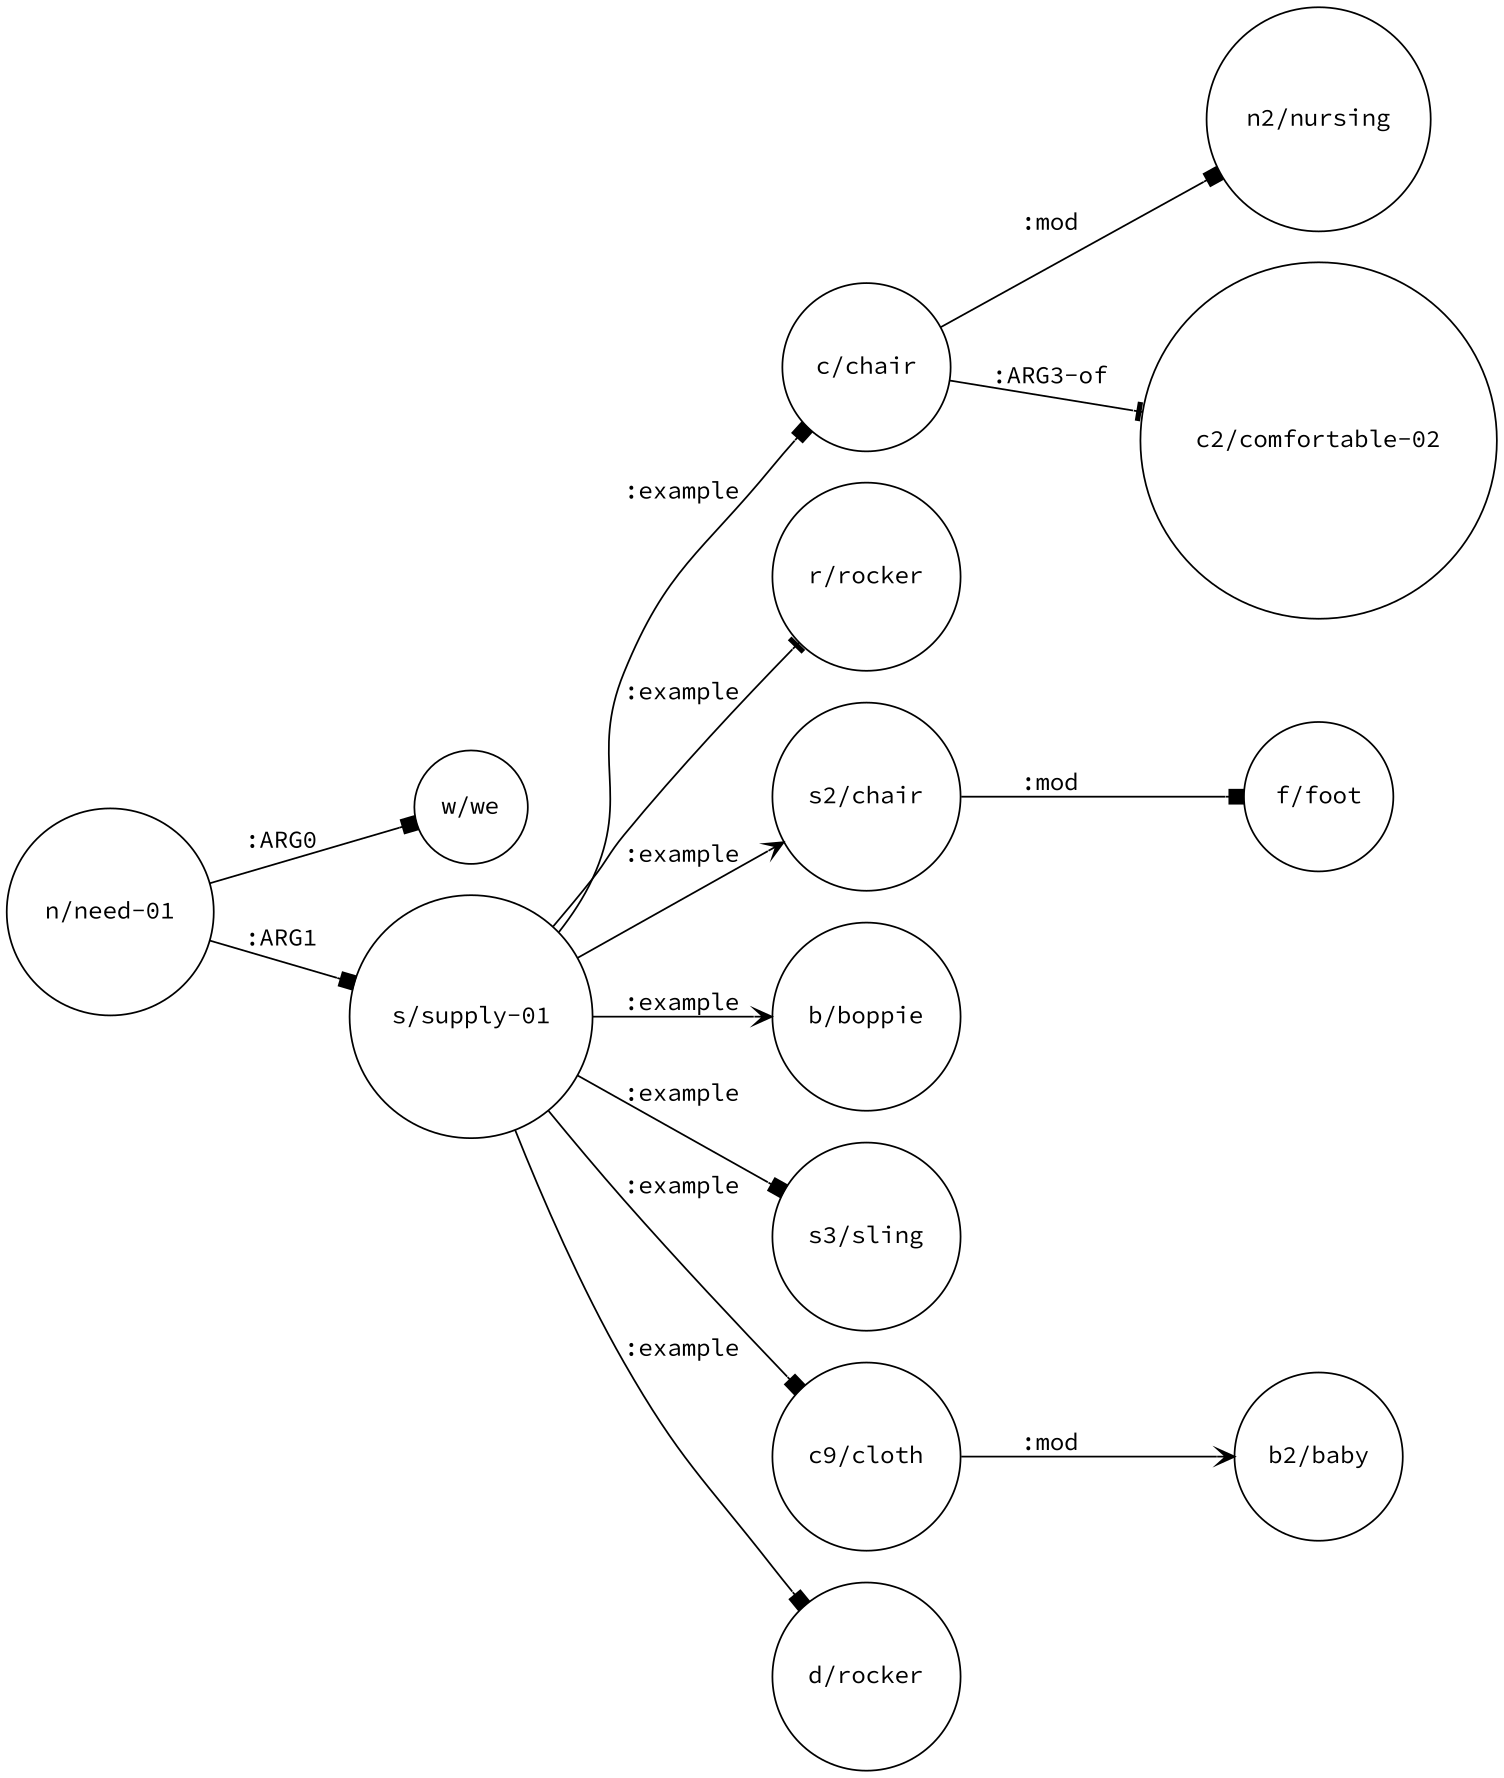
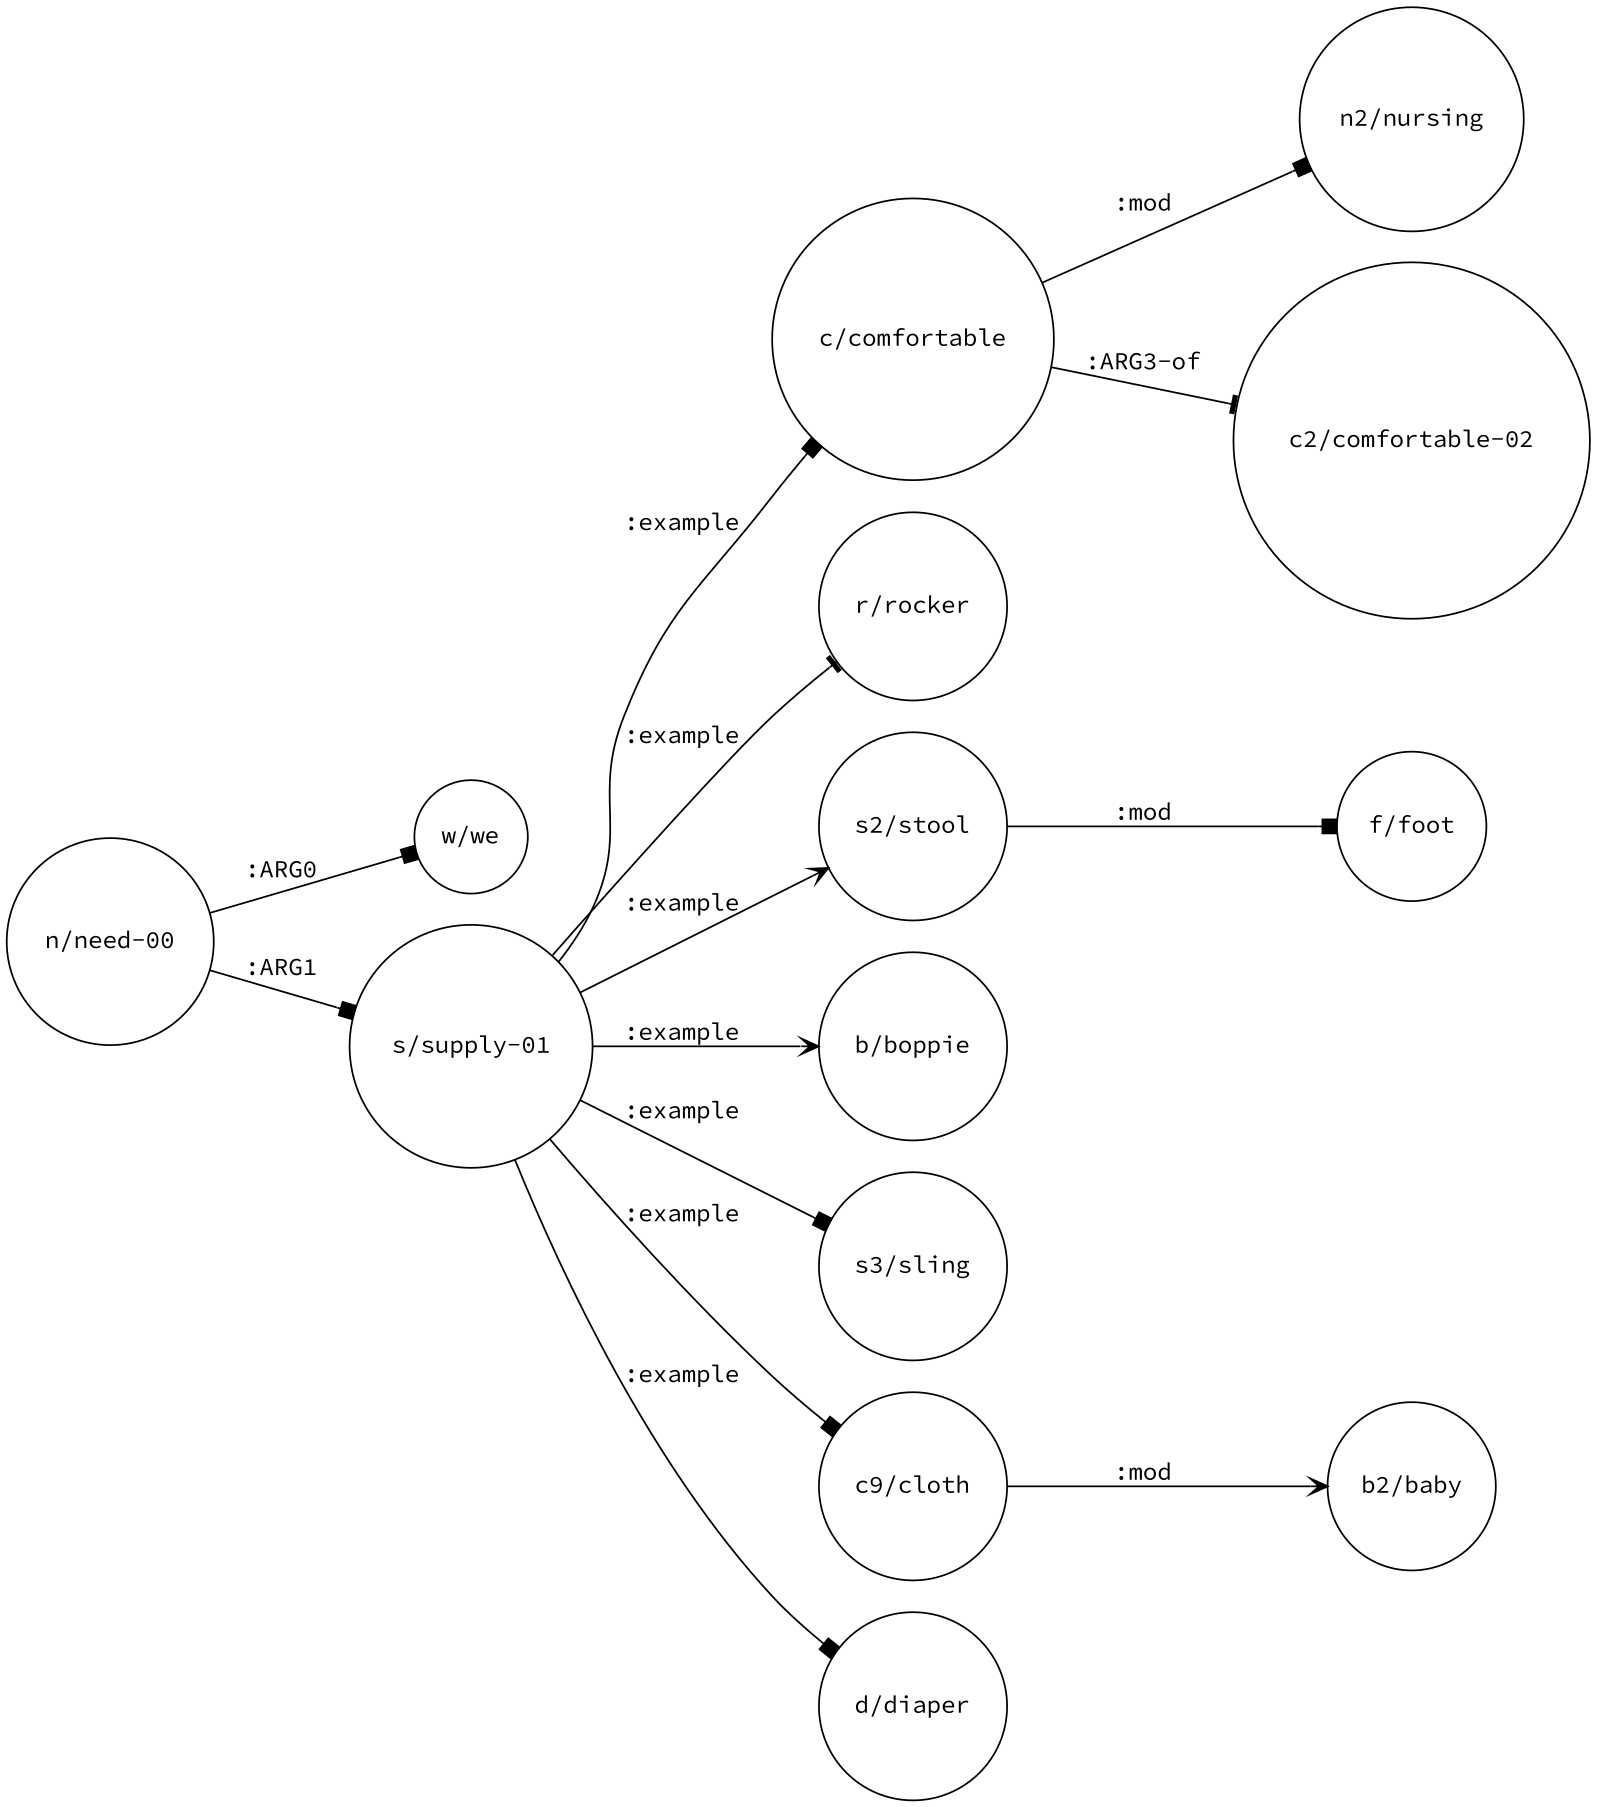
(866, 367) -> (913, 339)
(866, 797) -> (913, 826)
(110, 912) -> (110, 942)
(866, 1677) -> (913, 1706)
